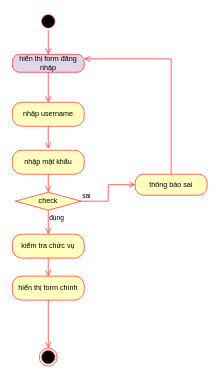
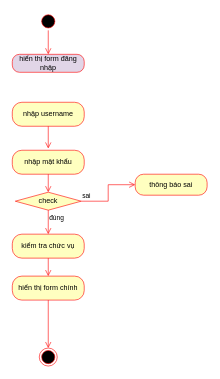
(171, 74) -> none
(48, 87) -> none
